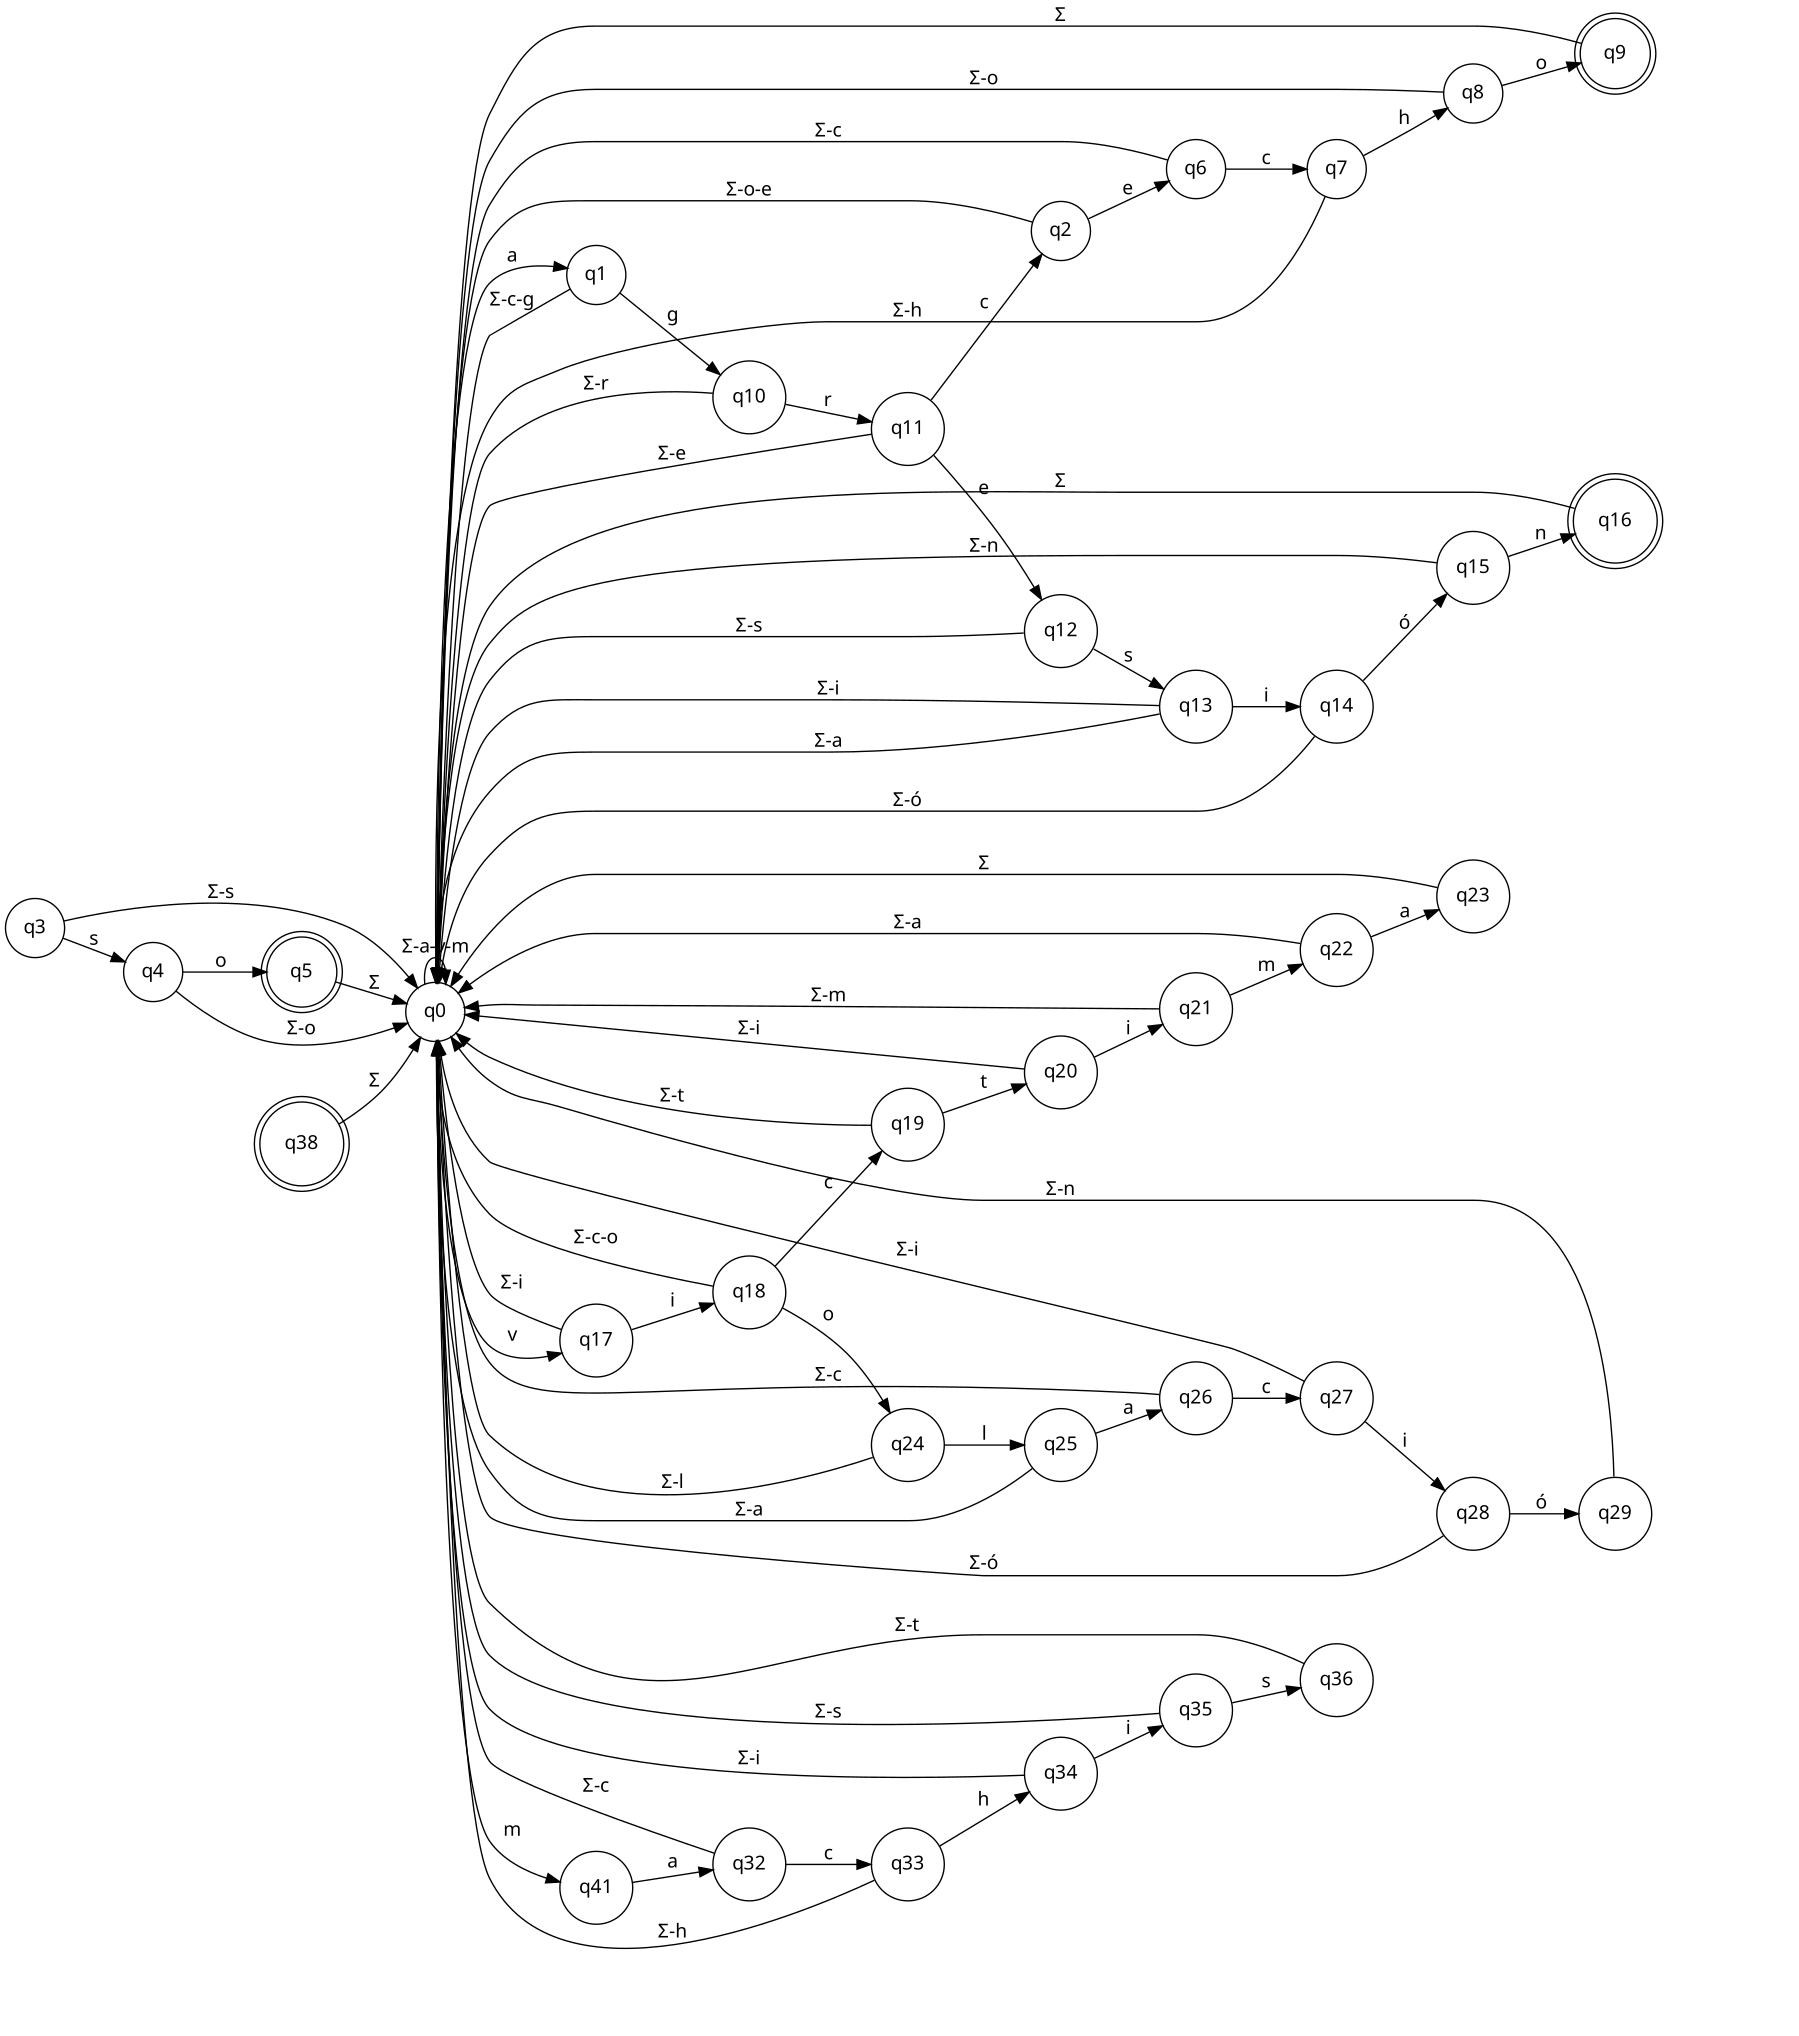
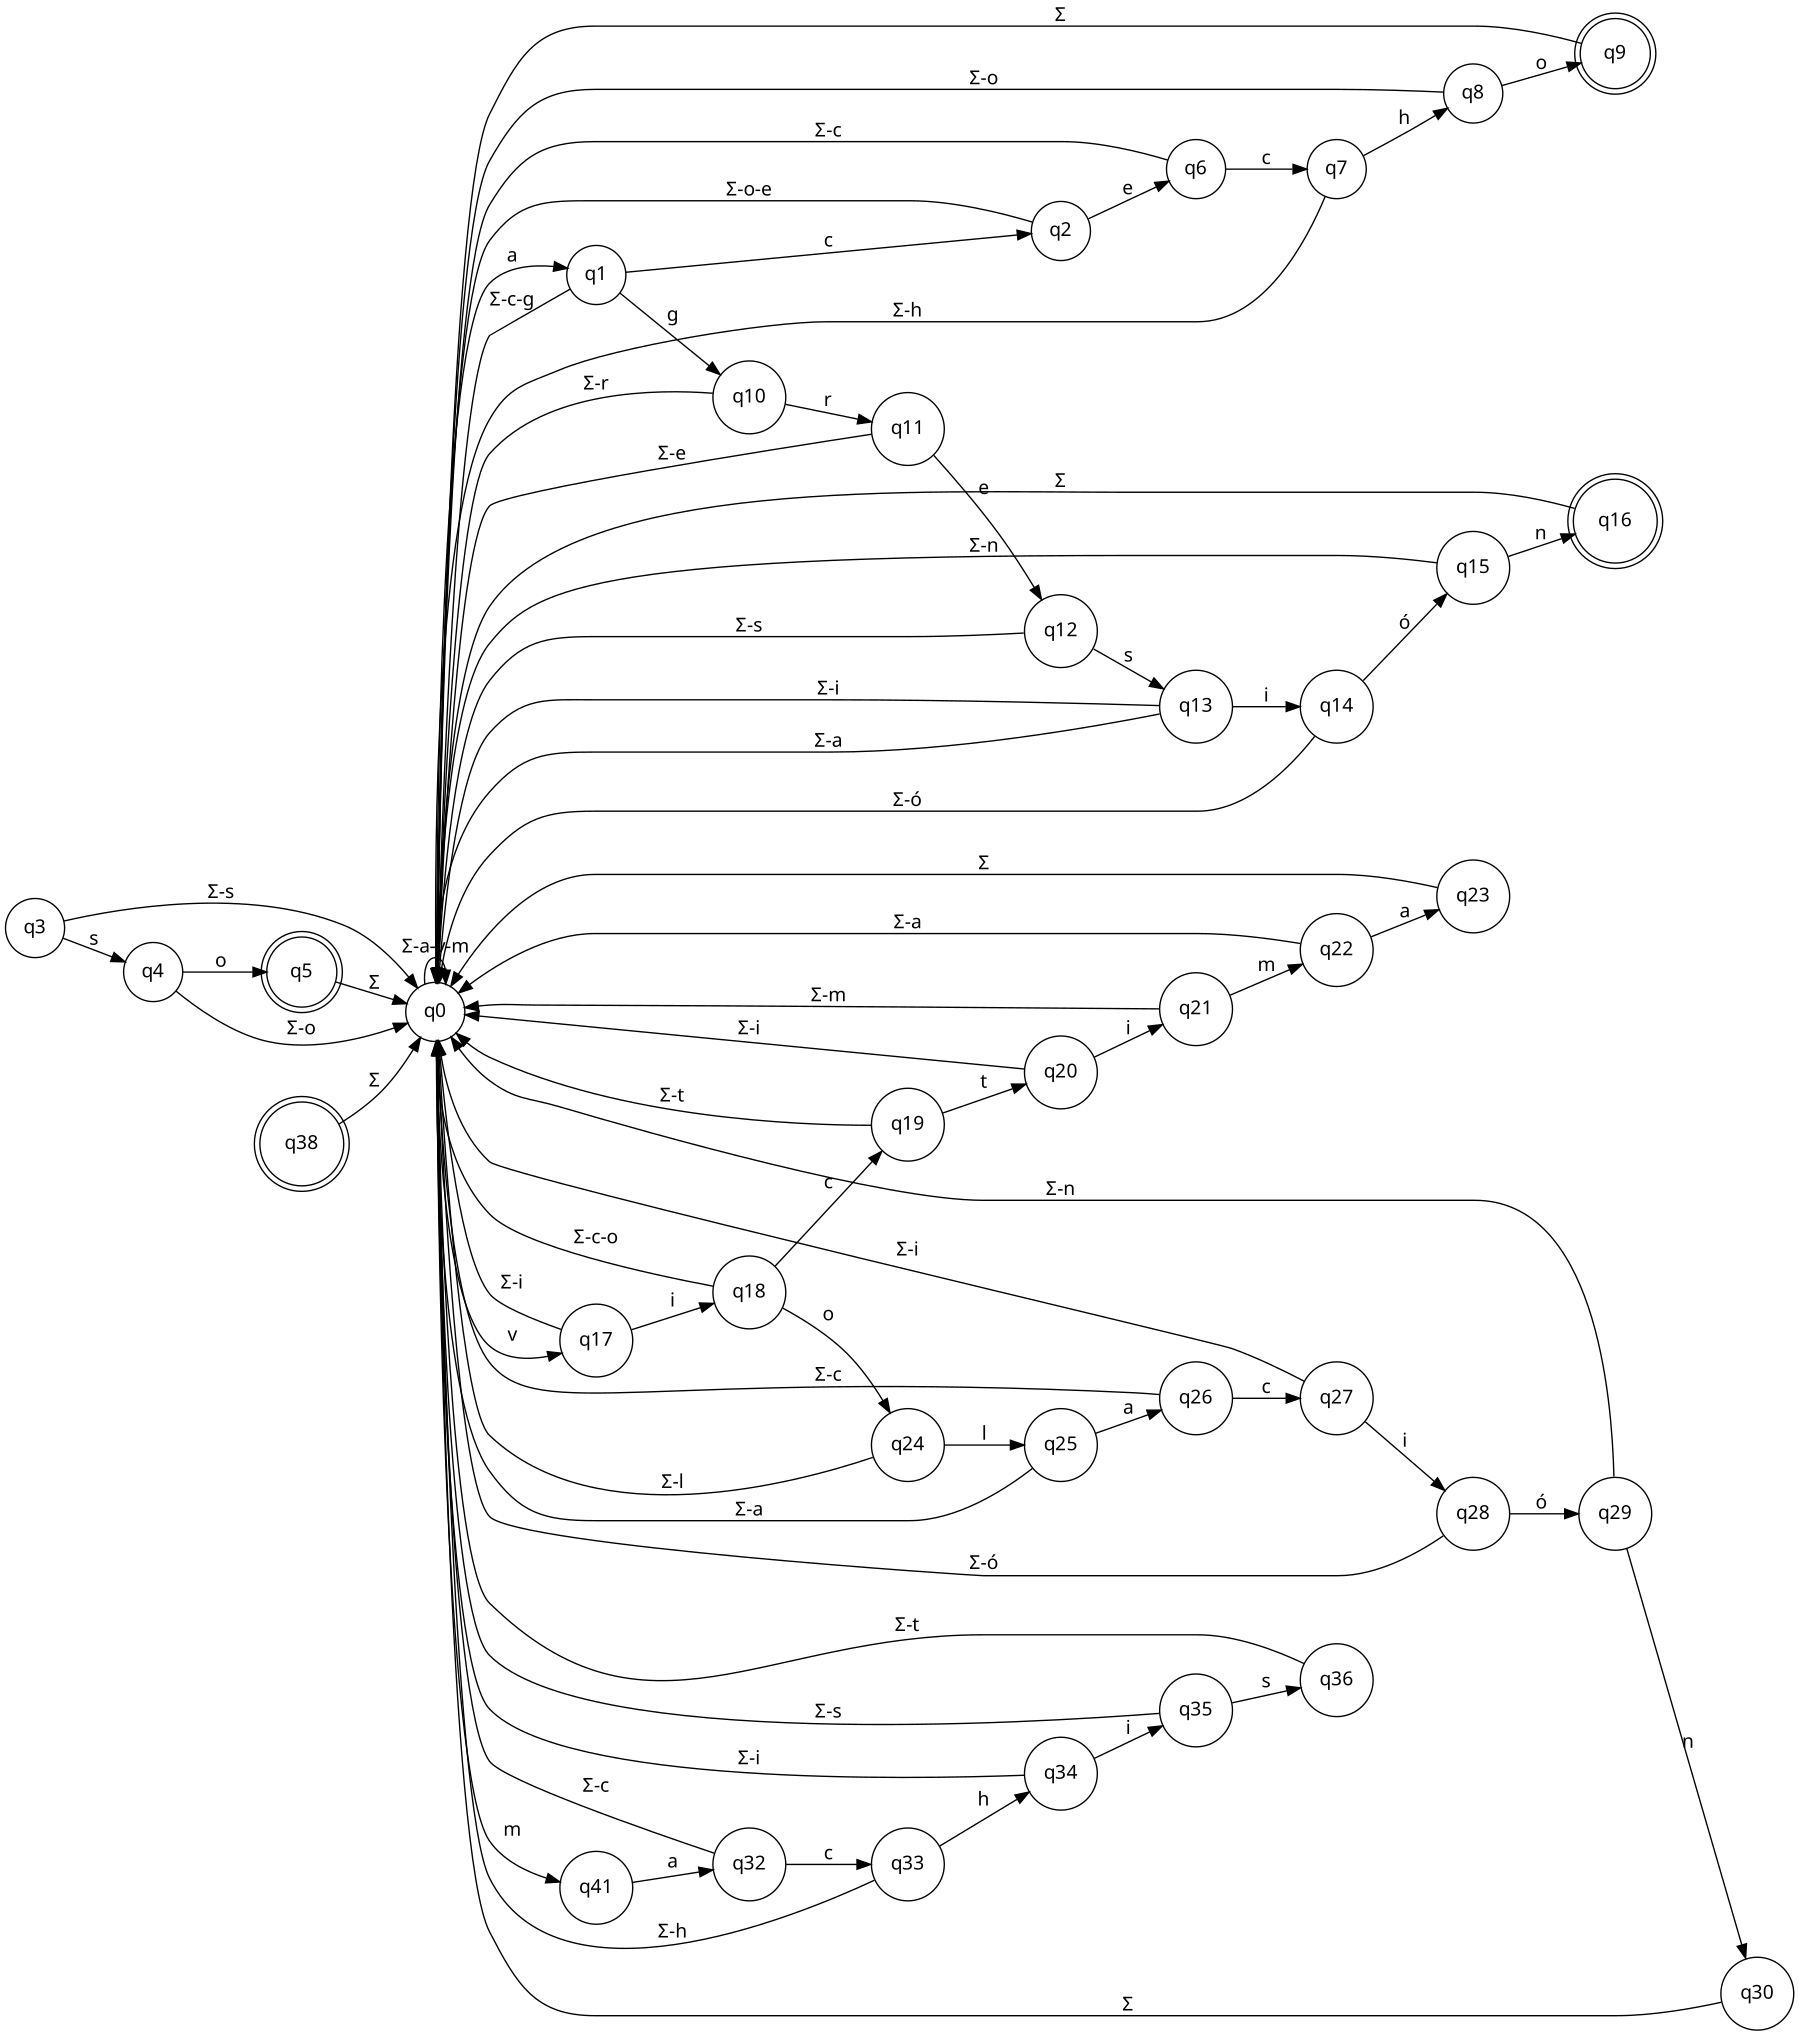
(982, 333) -> (822, 254)
none -> (1757, 1994)
